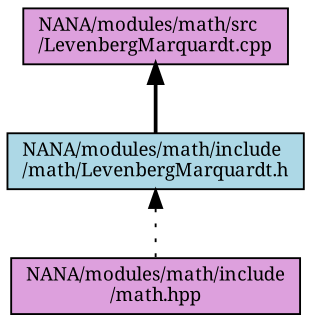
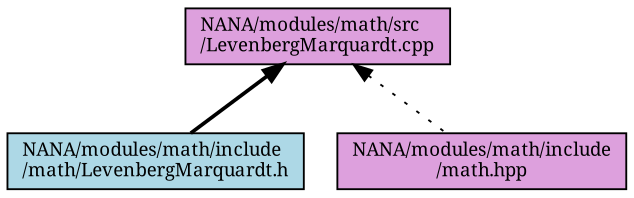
(156, 233) -> (407, 104)
